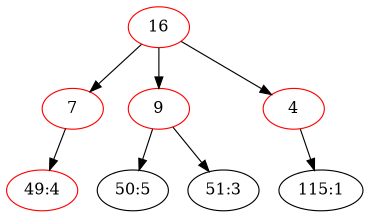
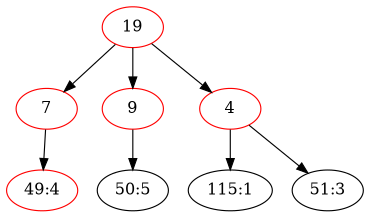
(159, 27) -> (133, 27)
(187, 145) -> (274, 146)
